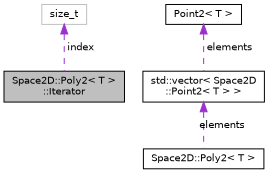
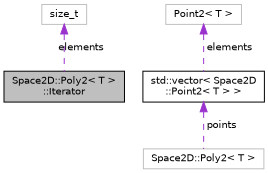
(204, 14) -> (204, 14)
(80, 48) -> (80, 48)
(221, 125) -> (221, 125)
(204, 159) -> (204, 159)
